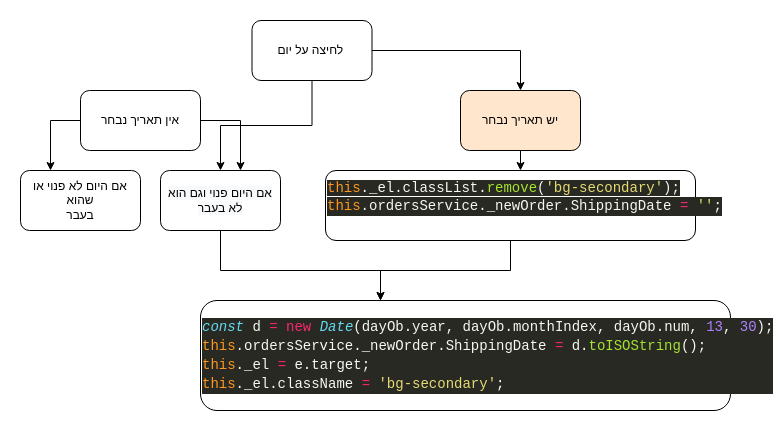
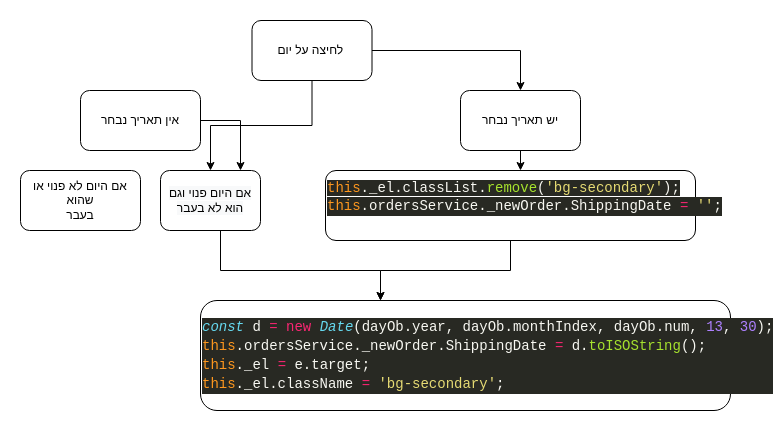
(521, 121) -> (521, 121)
(51, 127) -> none
(221, 201) -> (211, 201)
